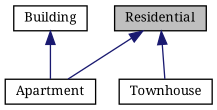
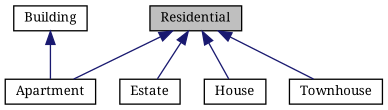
none -> (150, 92)
none -> (235, 92)
